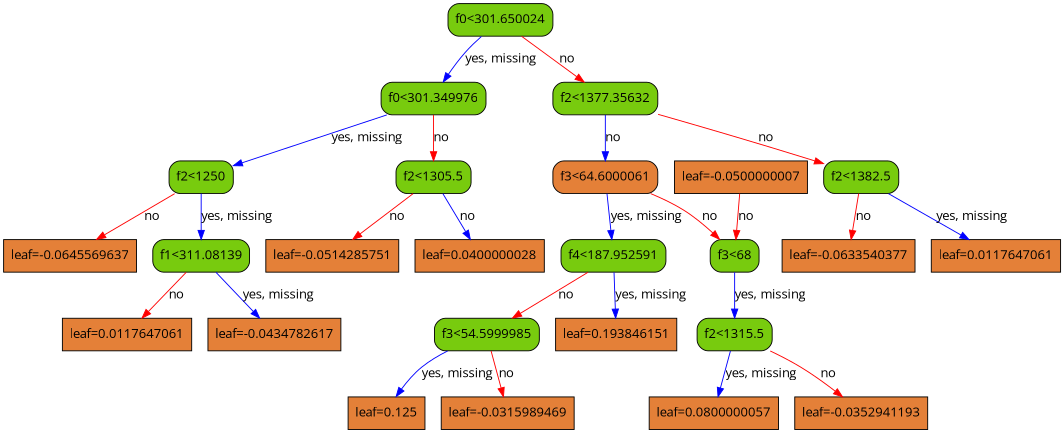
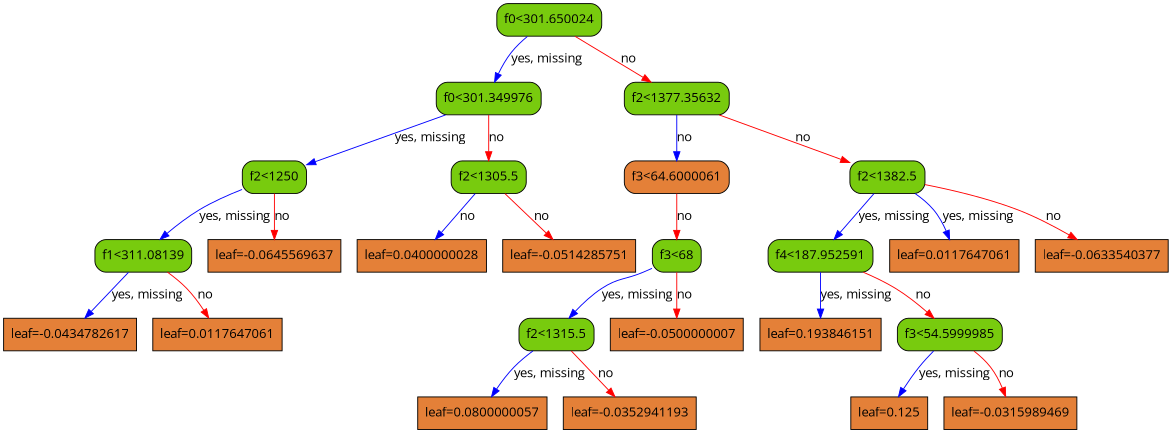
(609, 212) -> (857, 213)
(738, 212) -> (677, 291)
